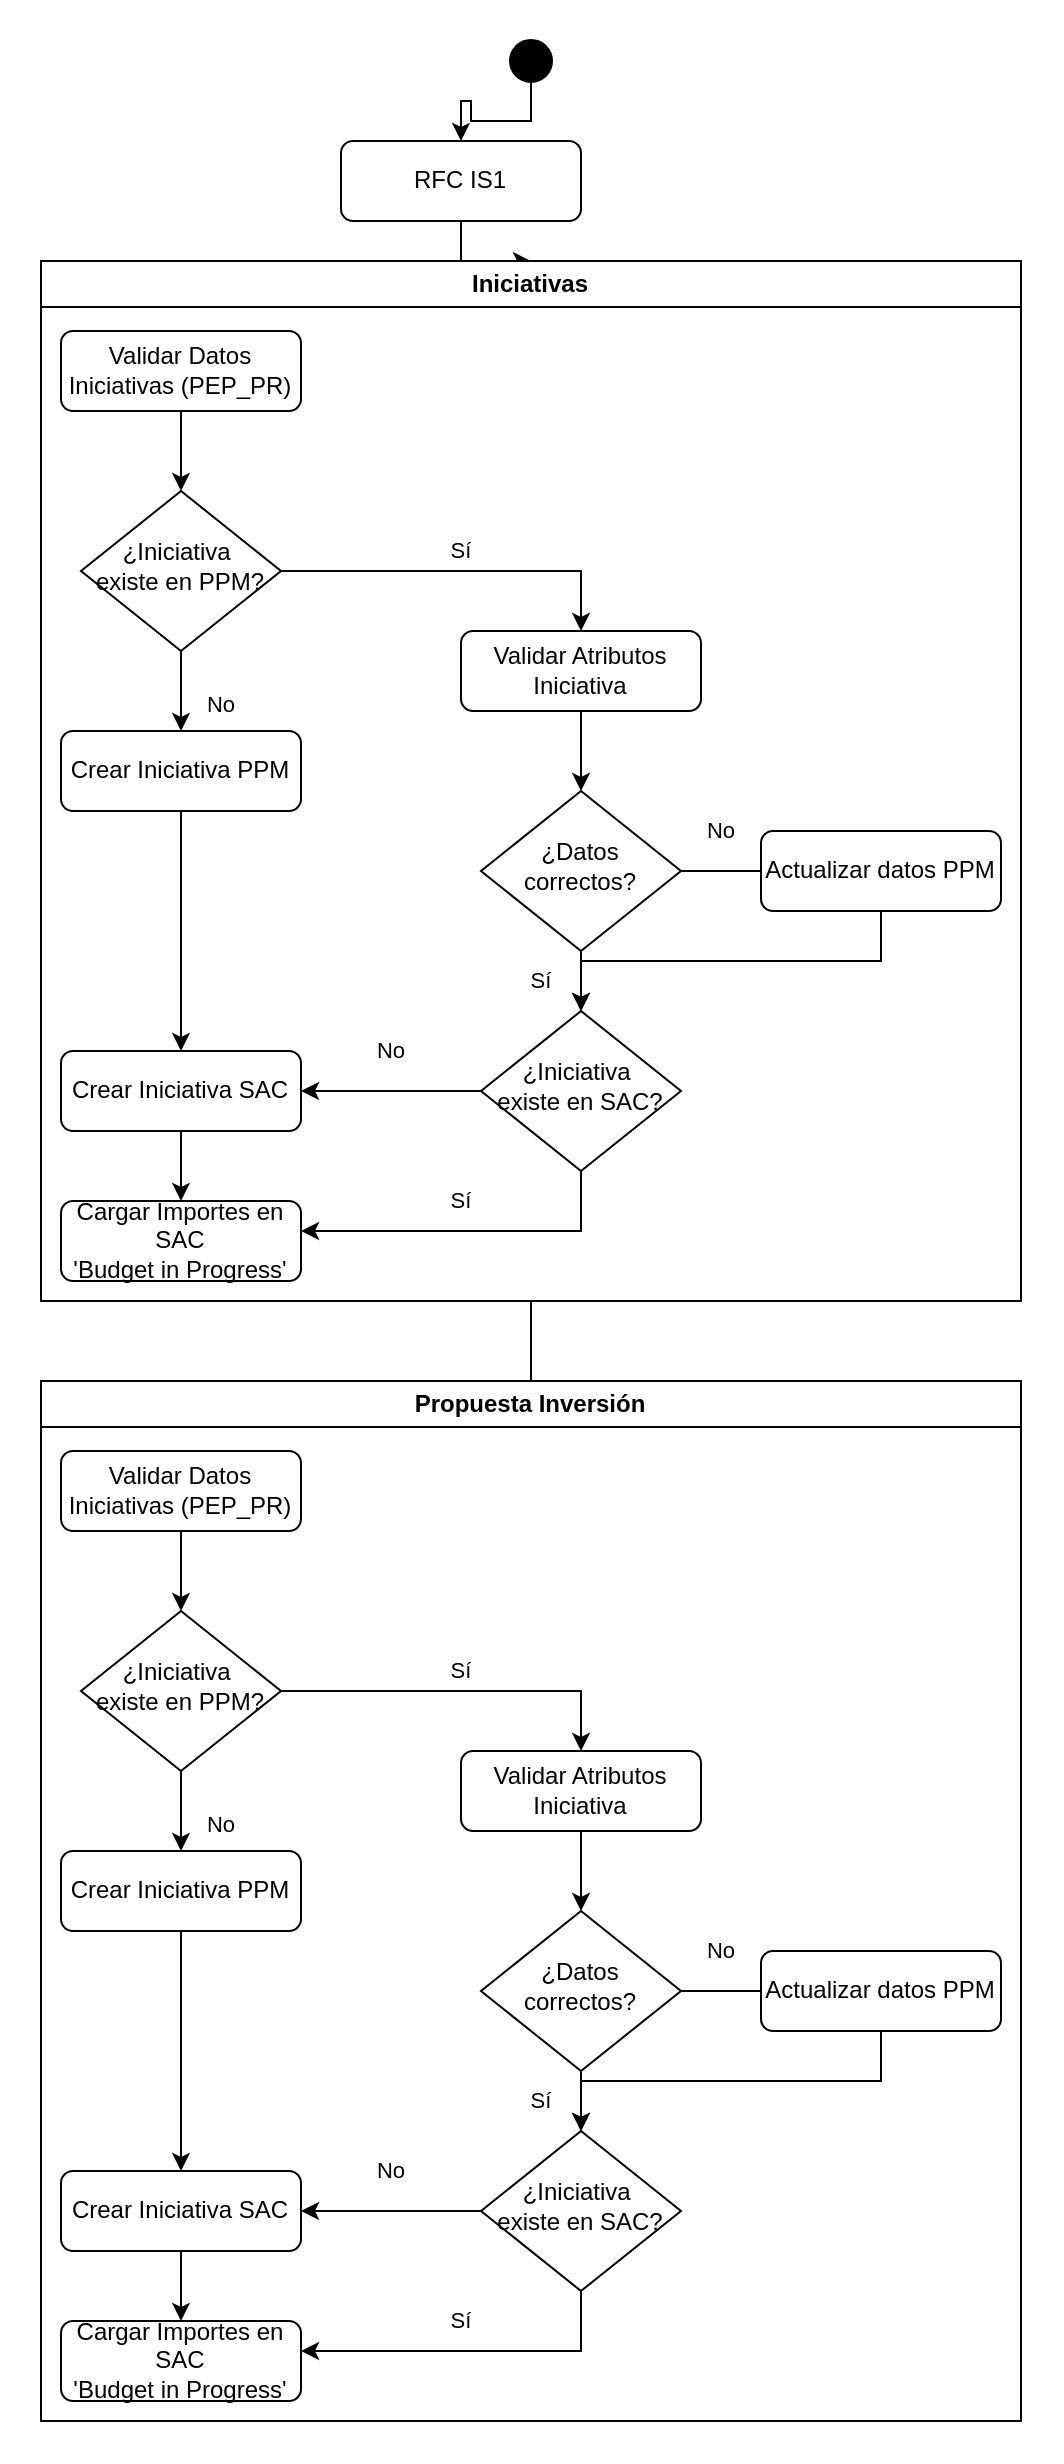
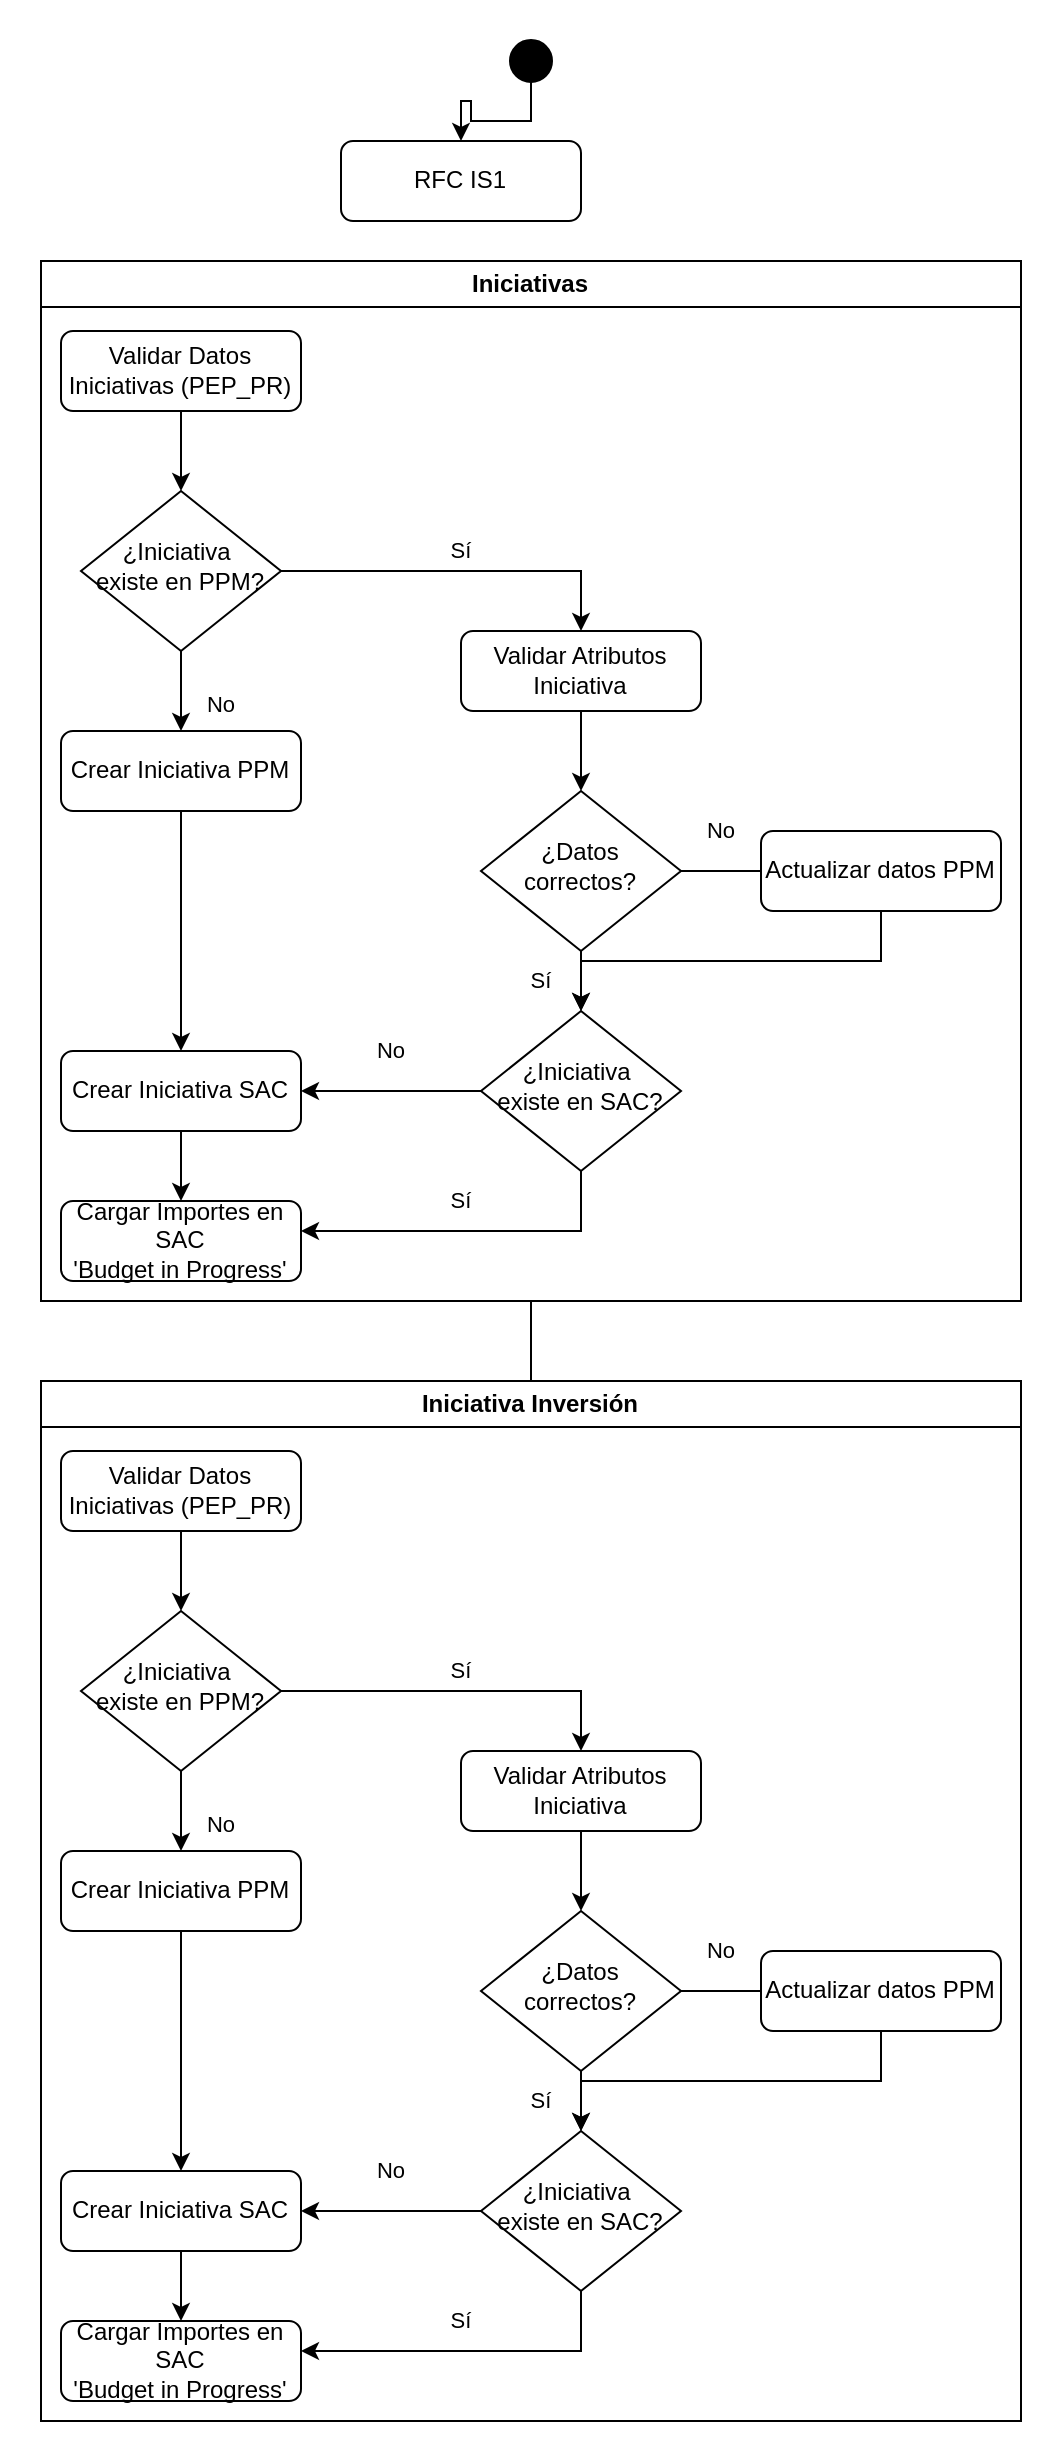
(461, 242) -> none
(531, 1405) -> (531, 1405)
